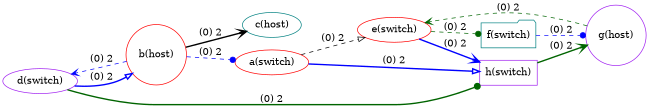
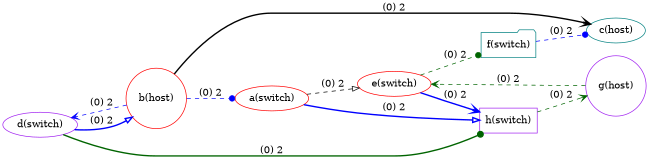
(558, 35) -> (559, 38)
(559, 55) -> (559, 105)
